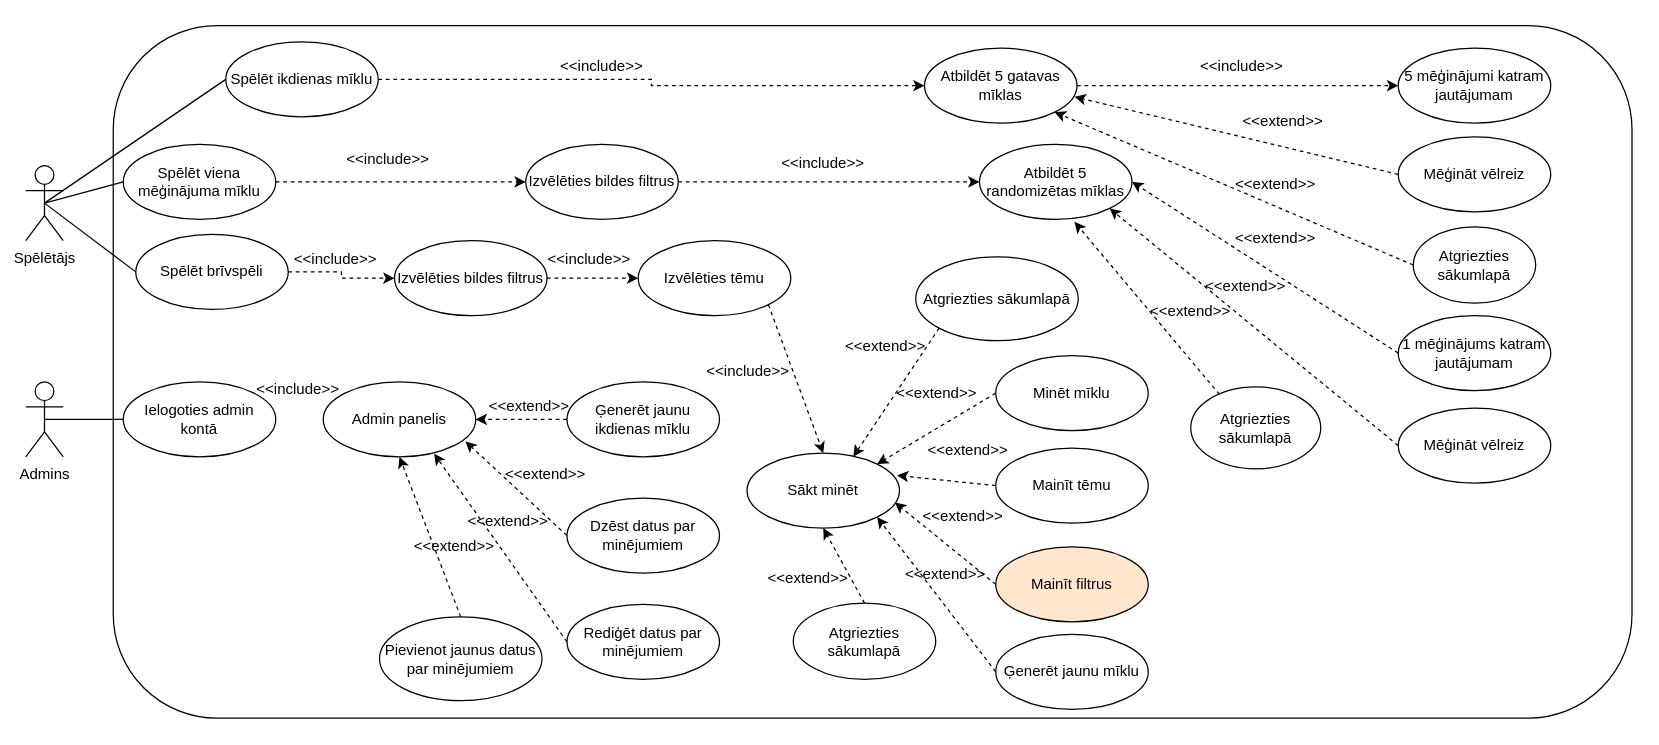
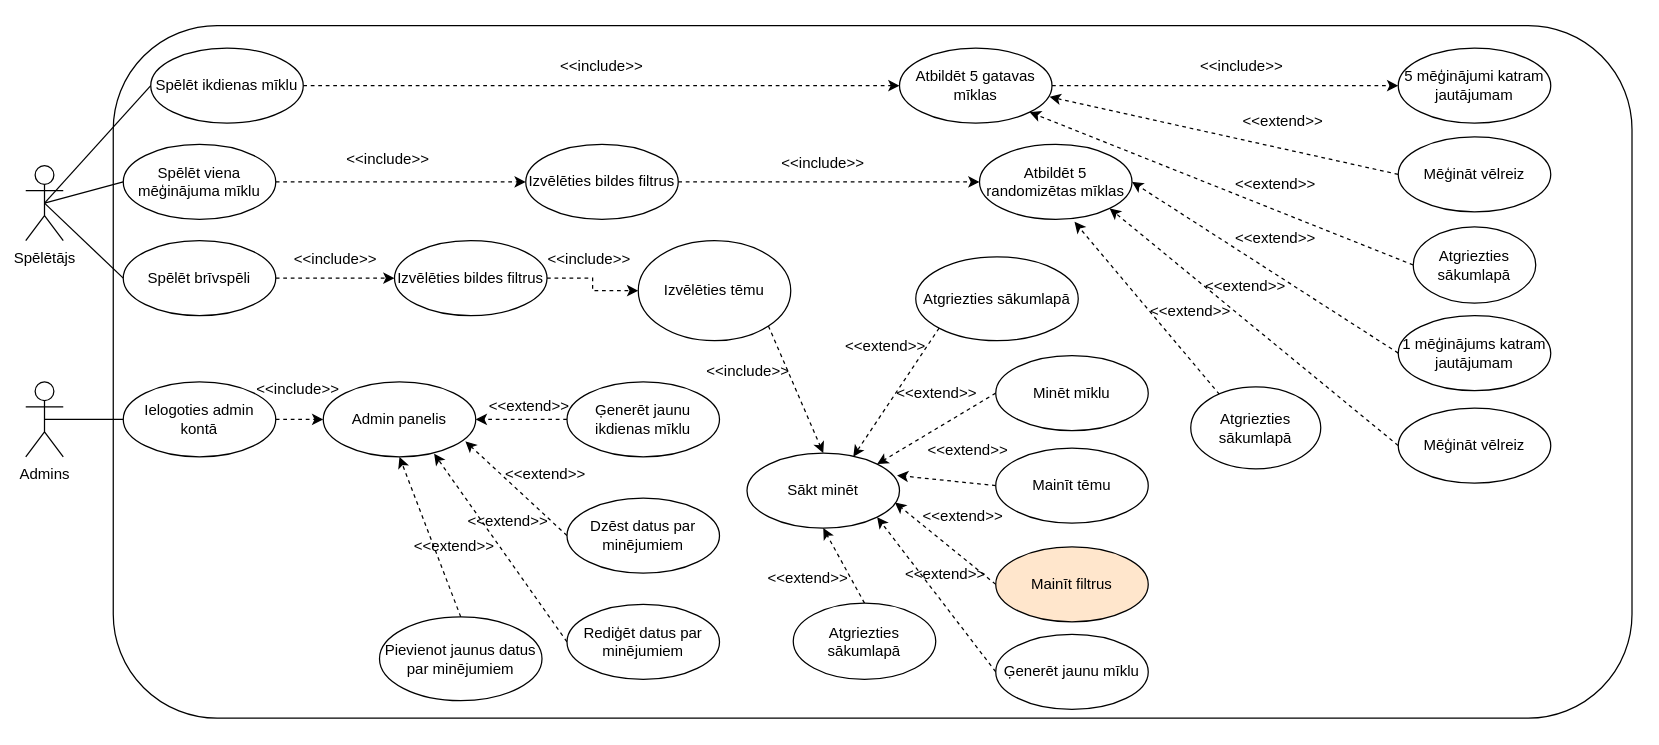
(302, 79) -> (227, 86)
(1001, 86) -> (976, 86)
(212, 272) -> (199, 278)
(714, 278) -> (714, 291)
none -> (295, 419)
